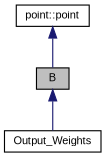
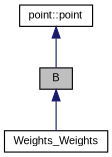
(53, 141) -> (56, 141)
